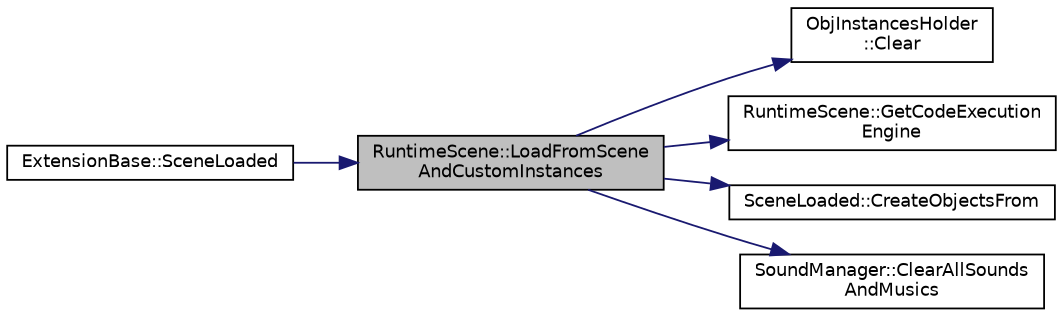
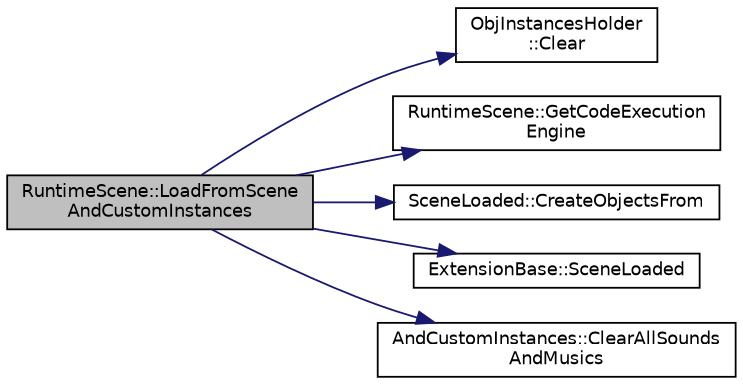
(317, 163) -> (376, 240)
(892, 281) -> (557, 350)
